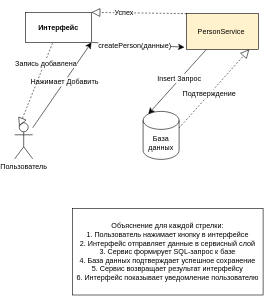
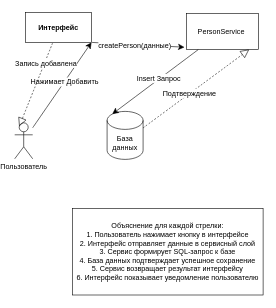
(169, 13) -> none
(222, 32) -> (222, 32)
(161, 135) -> (125, 135)
